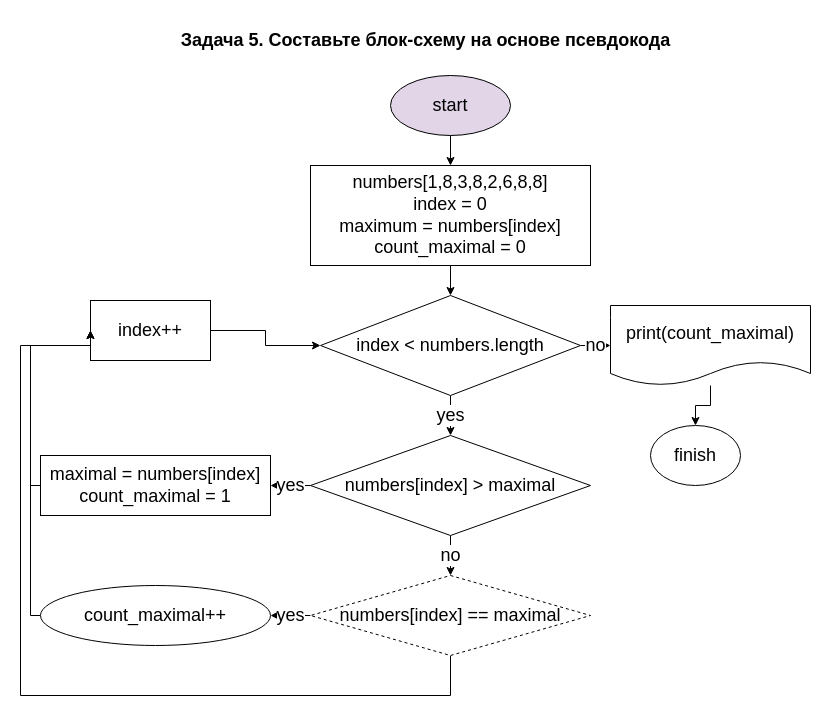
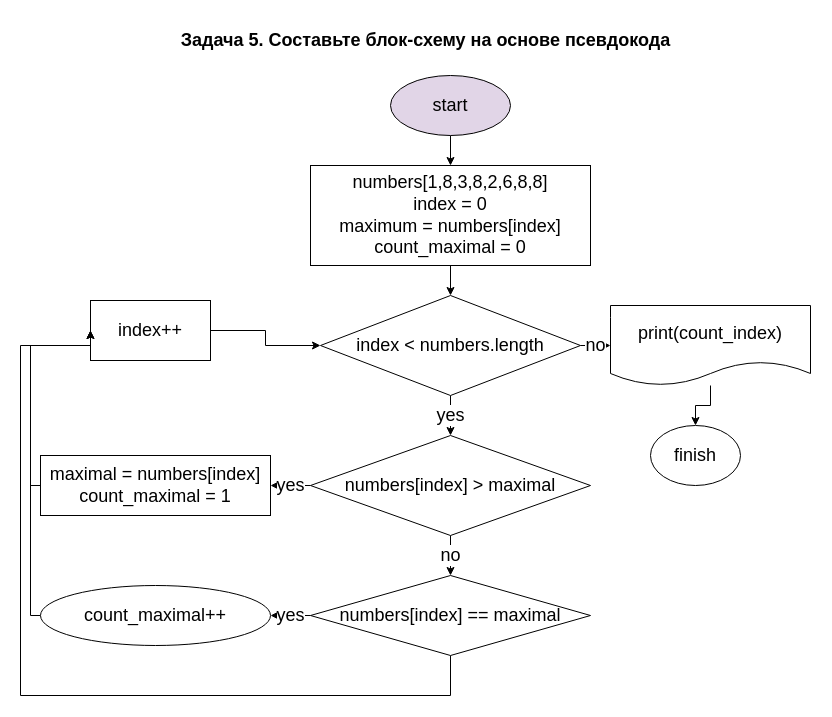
(711, 334) -> (711, 334)
(451, 616) -> (451, 616)
